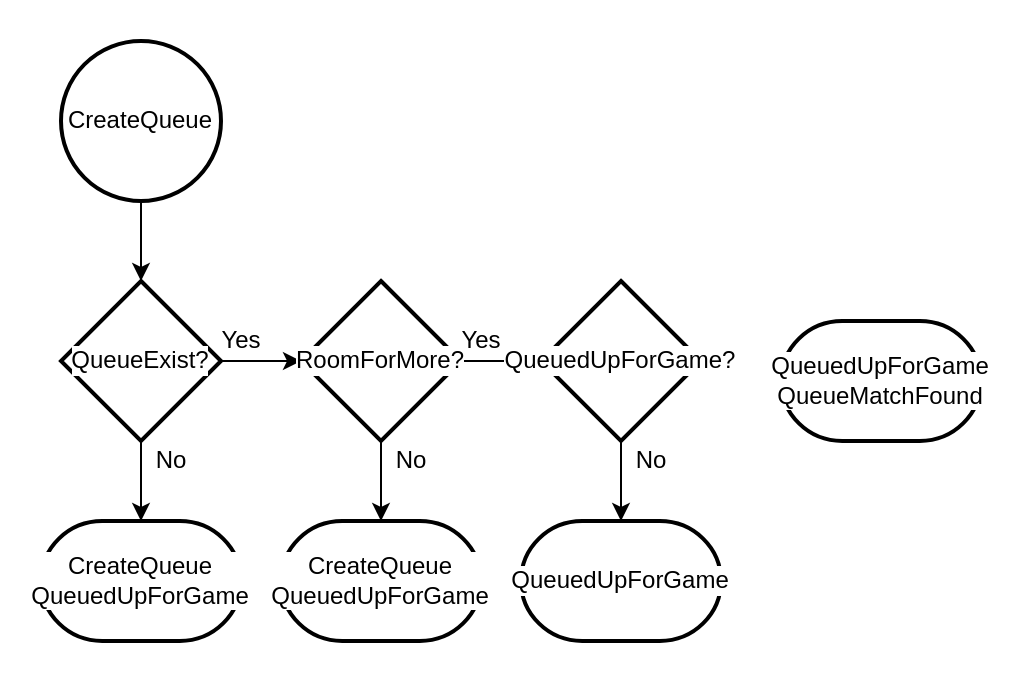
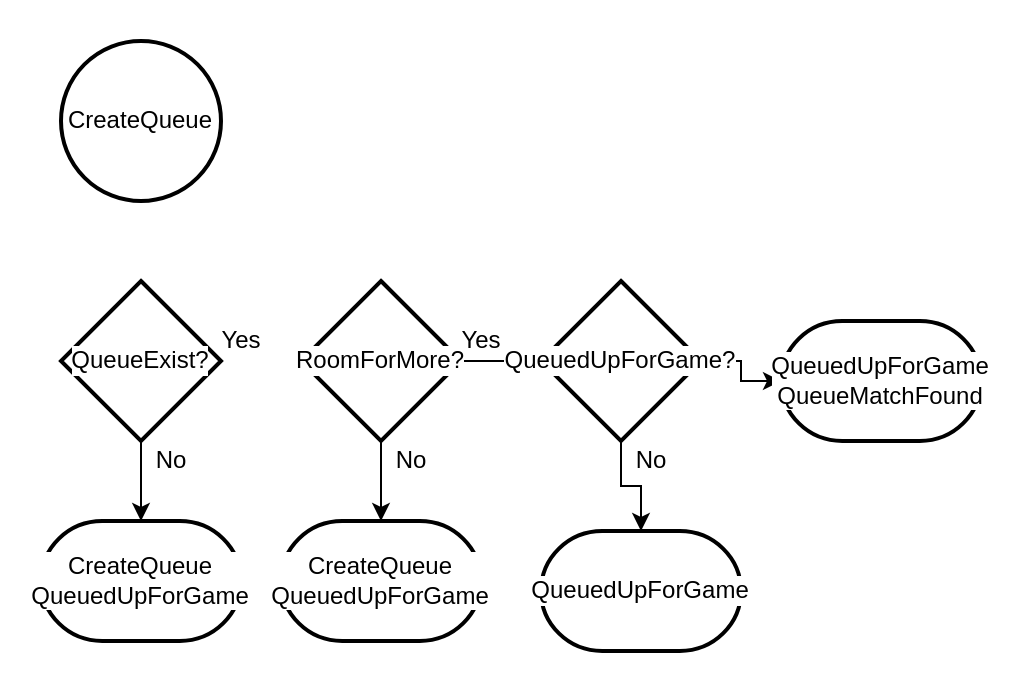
(141, 234) -> none
(254, 361) -> none
none -> (741, 381)
(621, 581) -> (641, 591)
